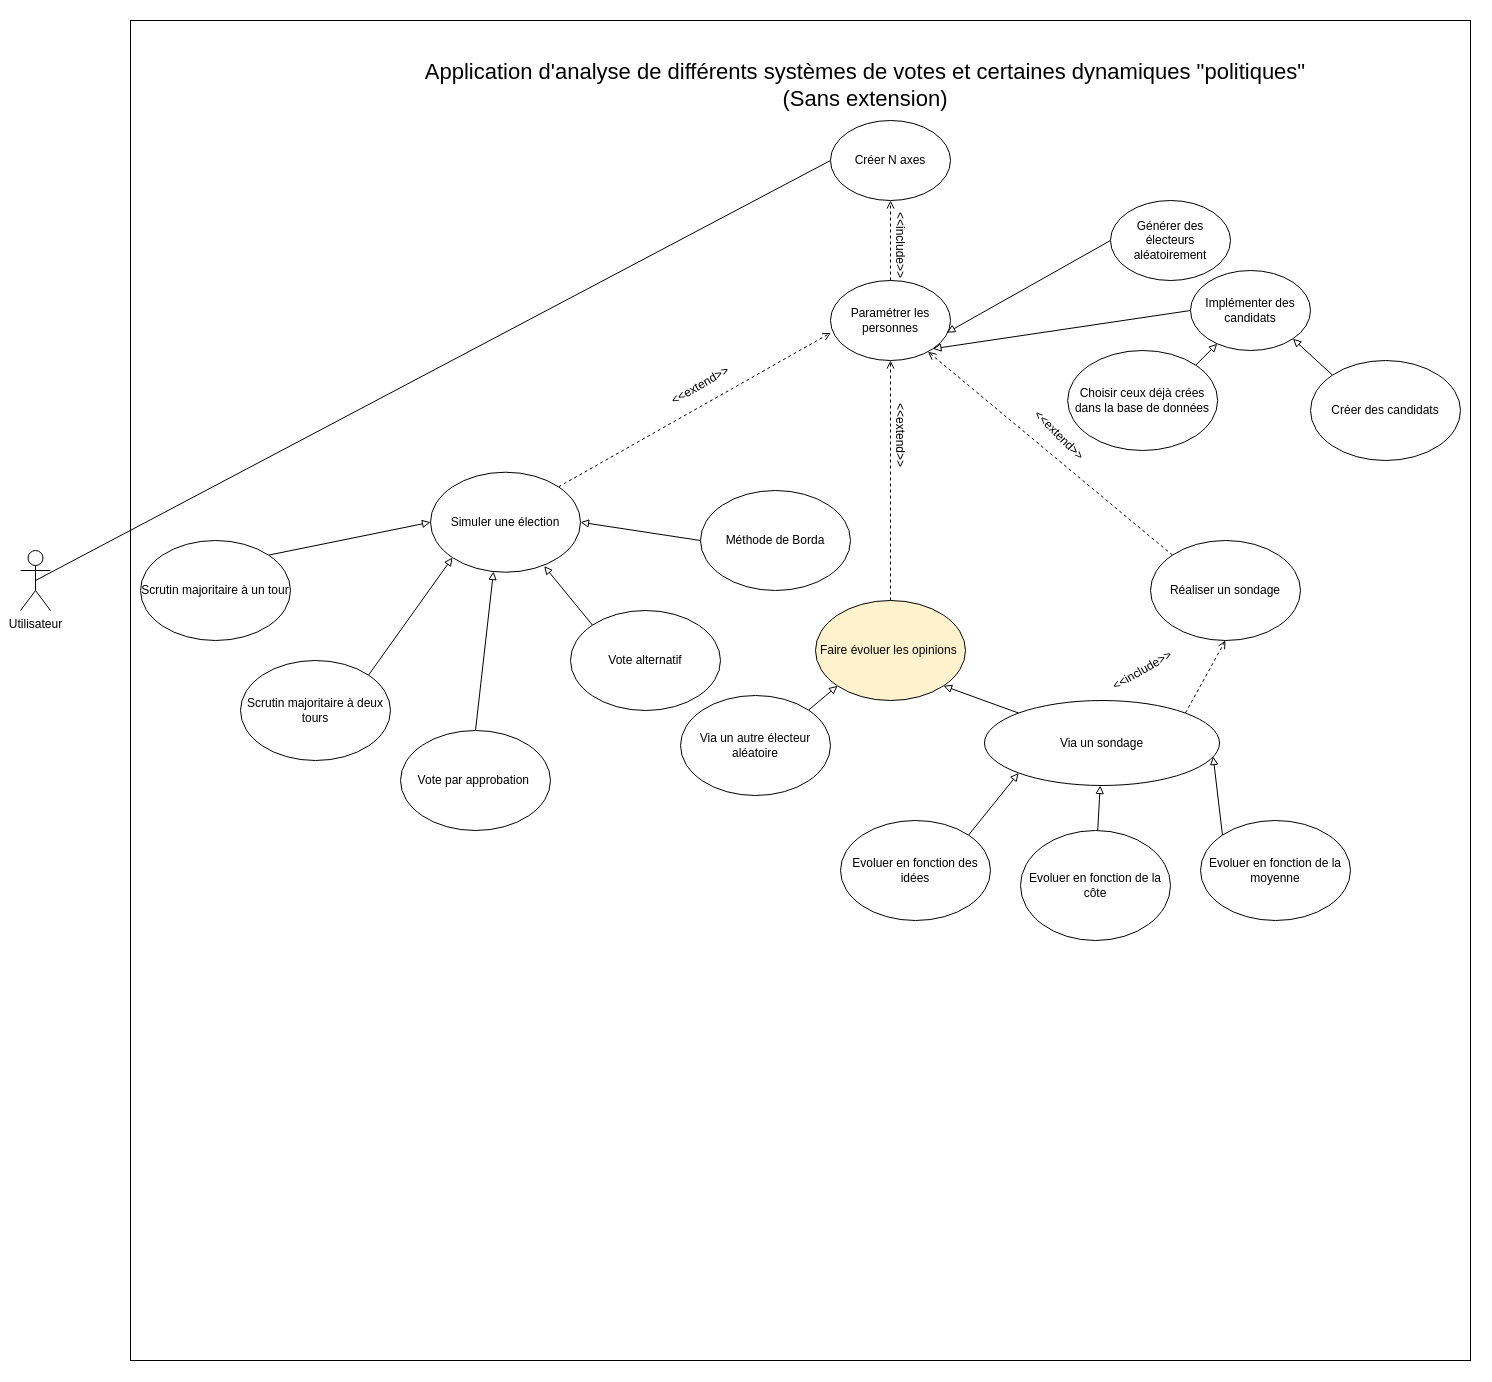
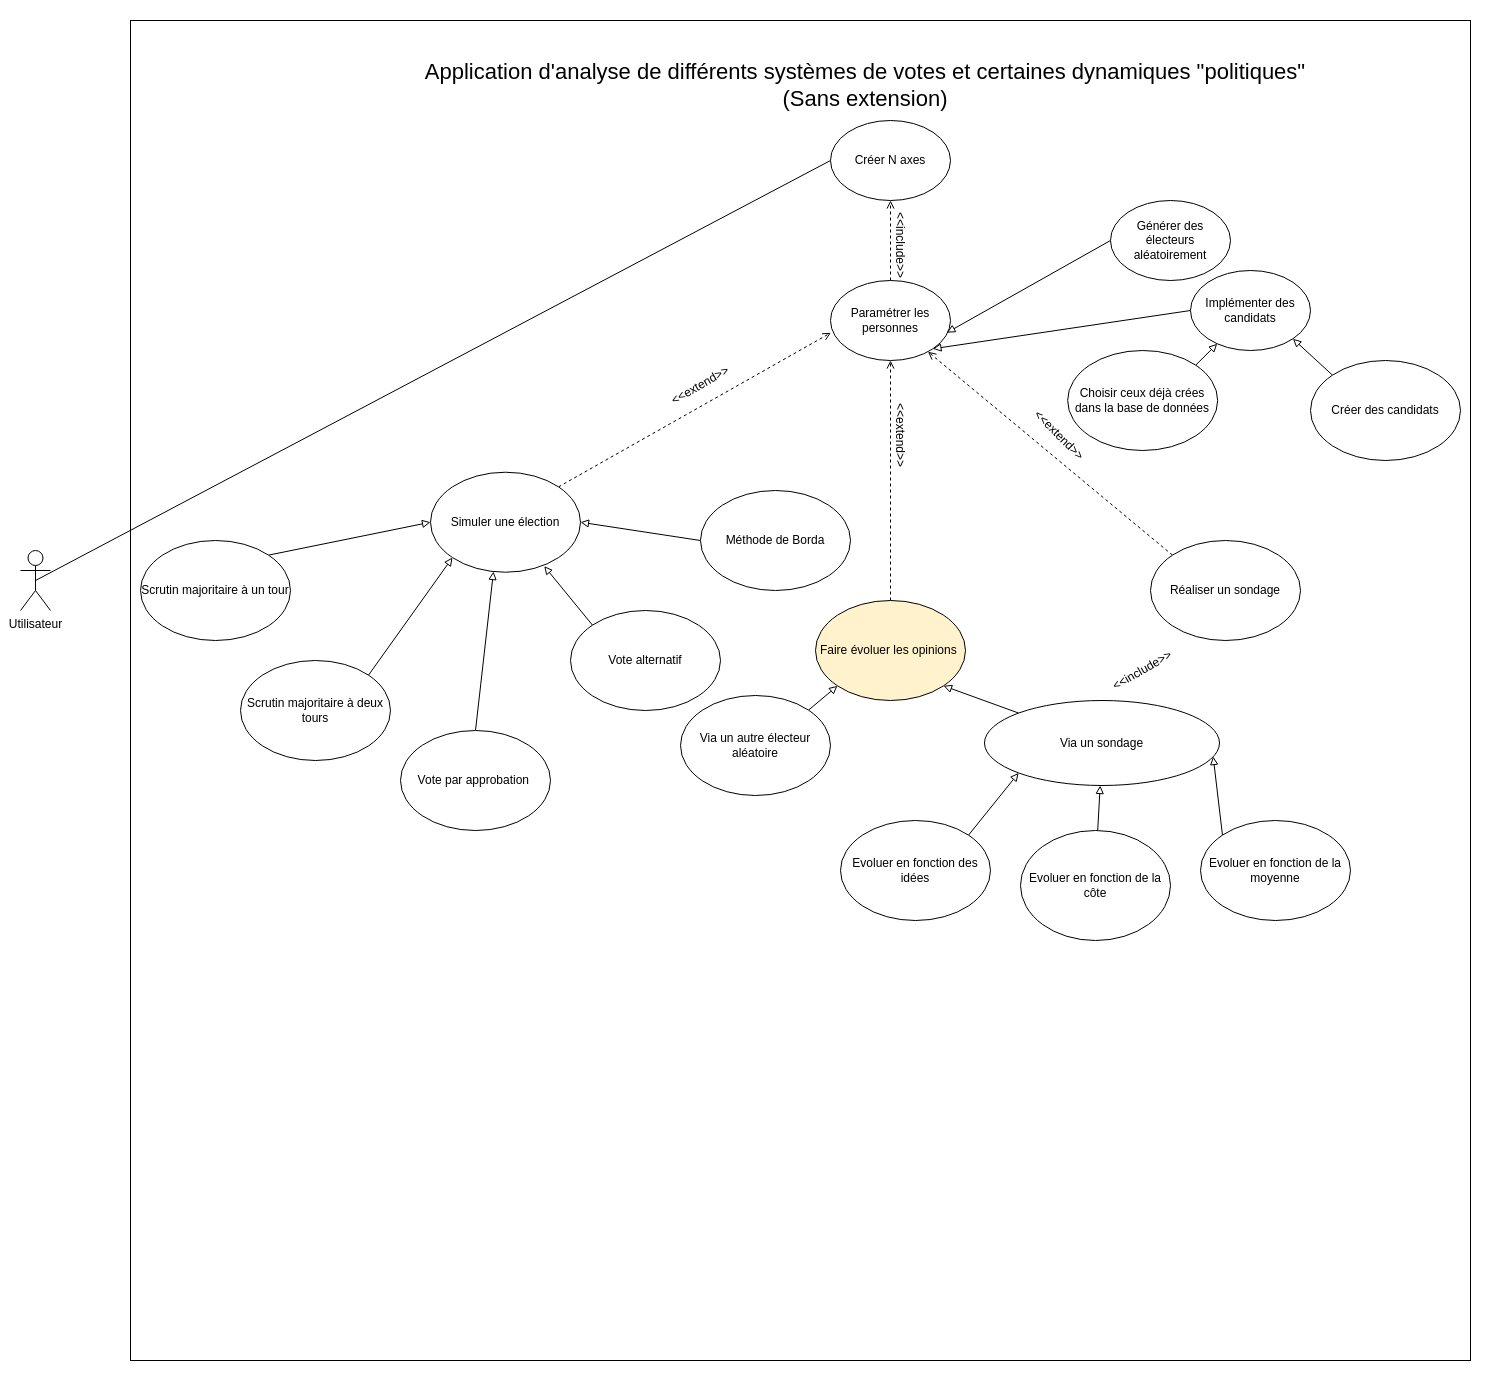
(1205, 678) -> none
